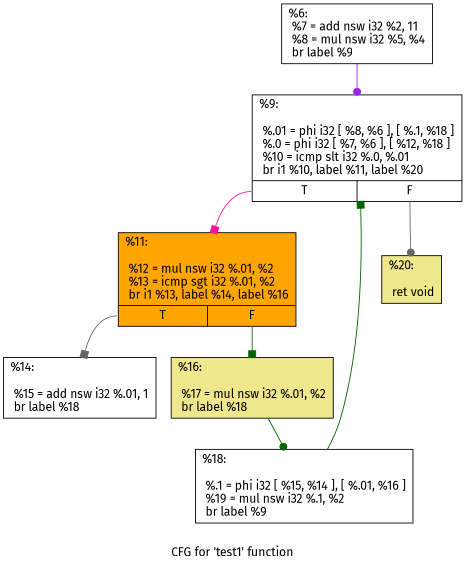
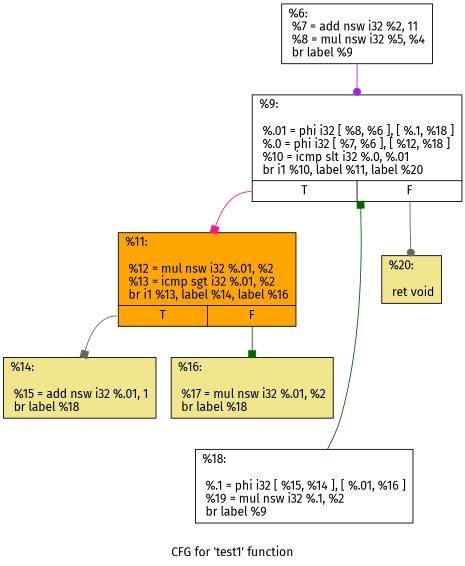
(80, 388) -> (80, 388)
(275, 431) -> none
